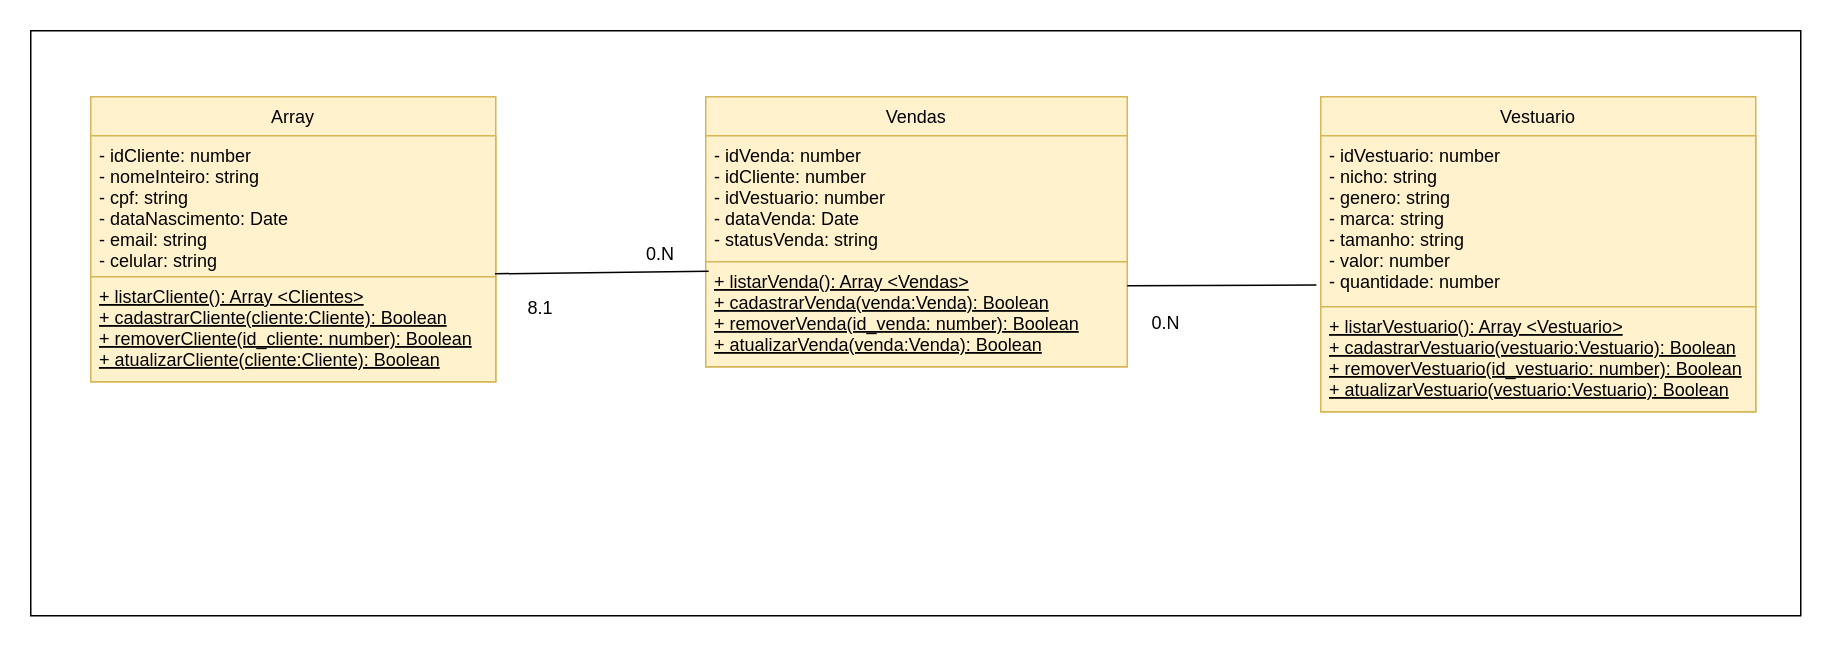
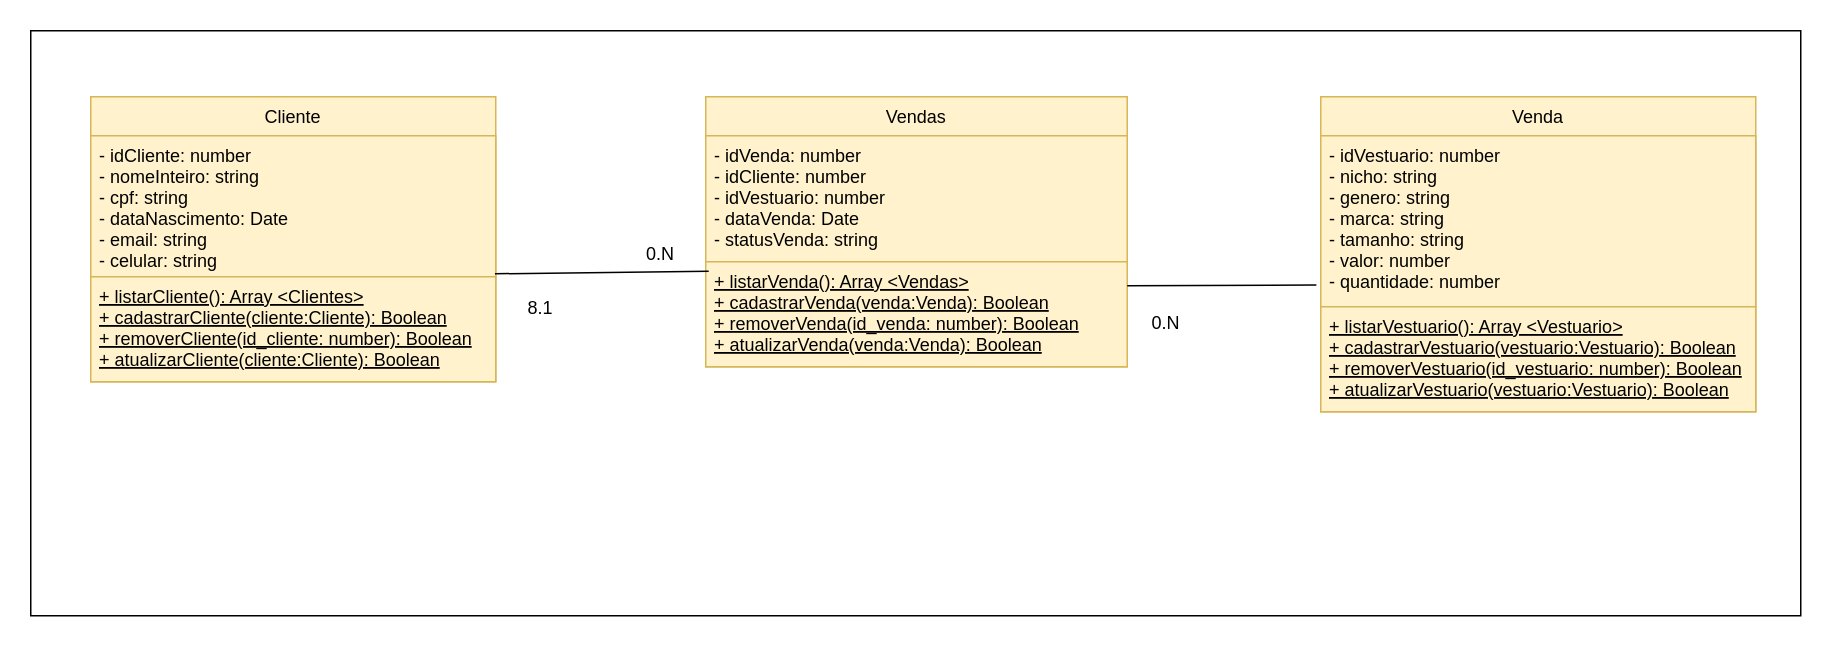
(293, 117) -> (293, 117)
(1538, 117) -> (1538, 117)
